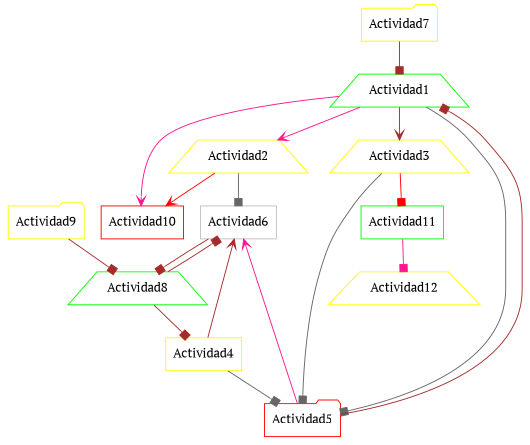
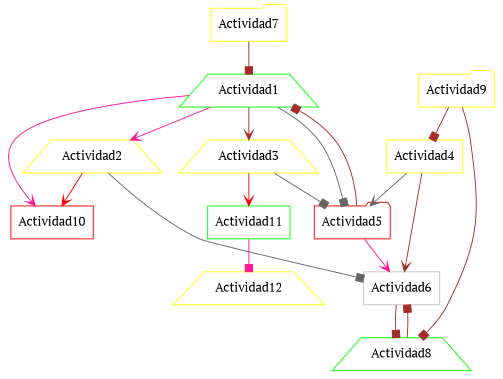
(401, 185) -> (249, 185)
(167, 318) -> (443, 119)
(249, 385) -> (392, 187)
